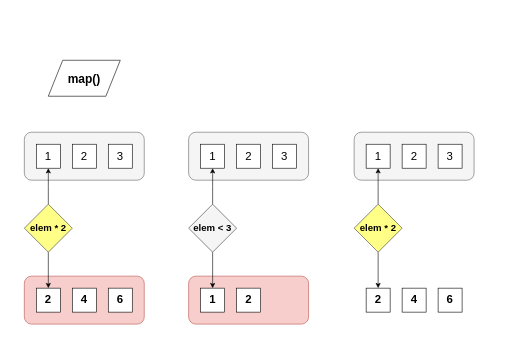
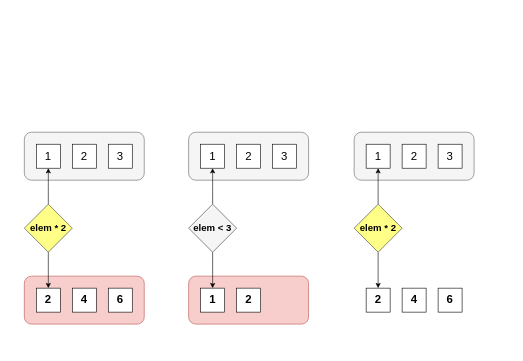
(84, 78) -> none
